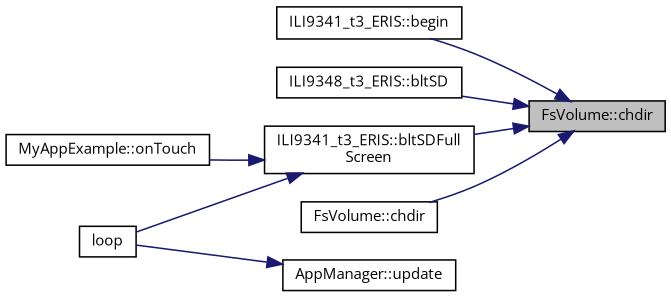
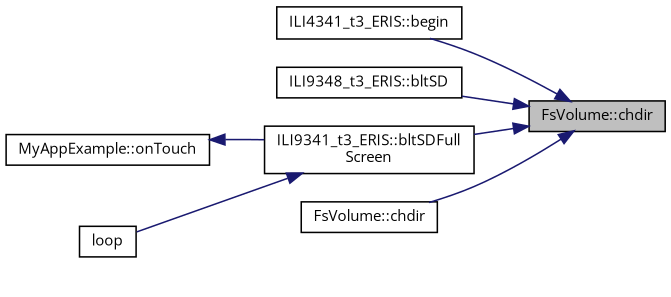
(369, 23) -> (369, 23)
(229, 160) -> (245, 140)
(369, 275) -> none
